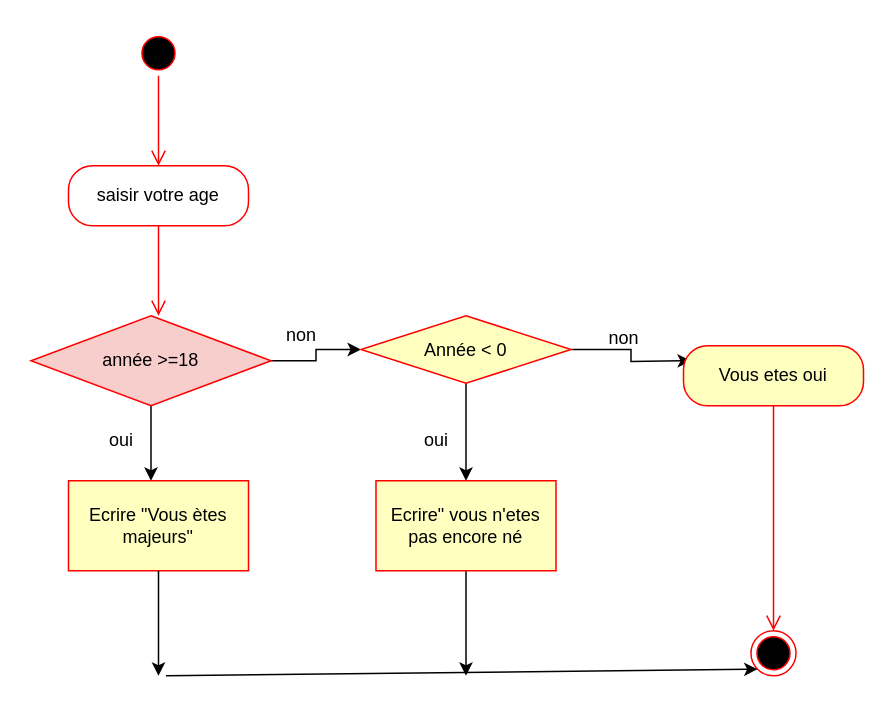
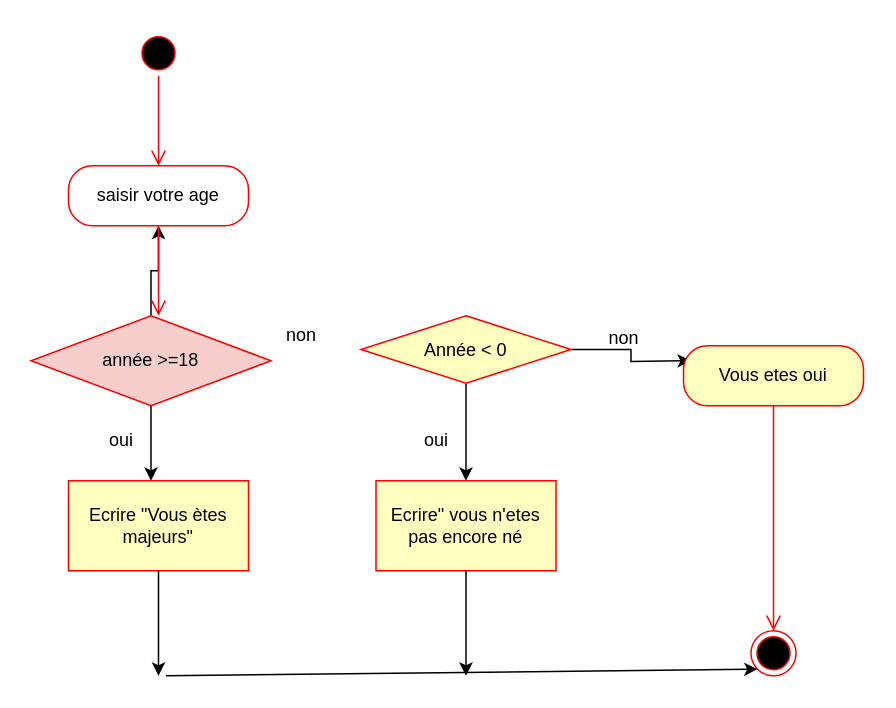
(316, 361) -> (151, 291)
